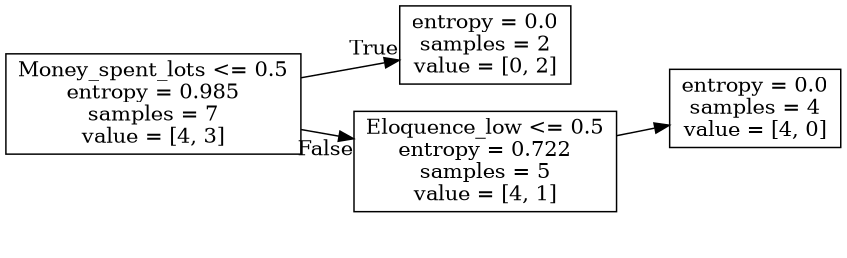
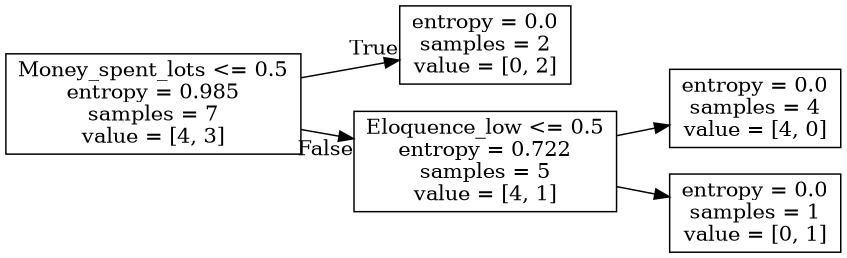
none -> (755, 213)
